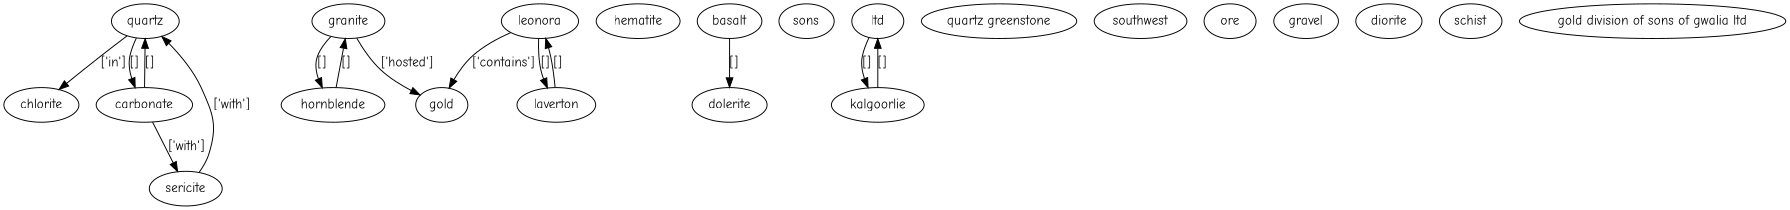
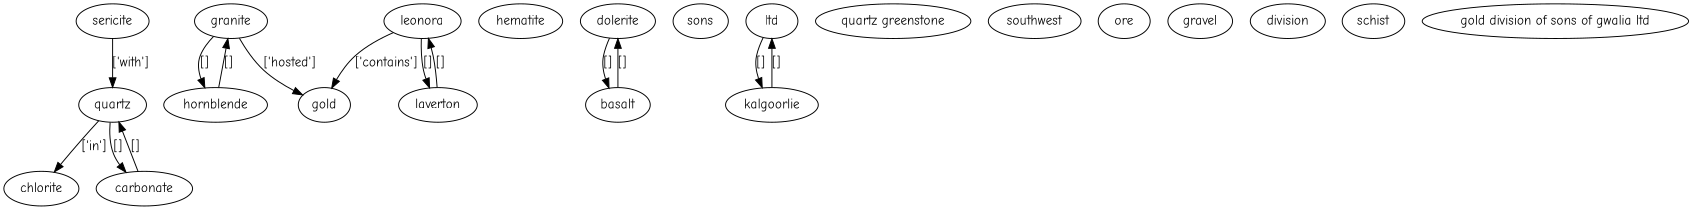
(1389, 21) -> (1288, 21)
none -> (603, 58)
(163, 142) -> none
